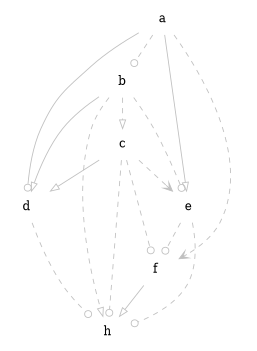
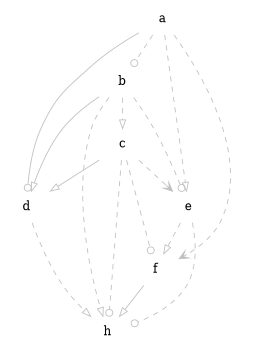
(175, 109) -> (175, 109)
(174, 235) -> (174, 235)
(54, 271) -> (54, 271)
